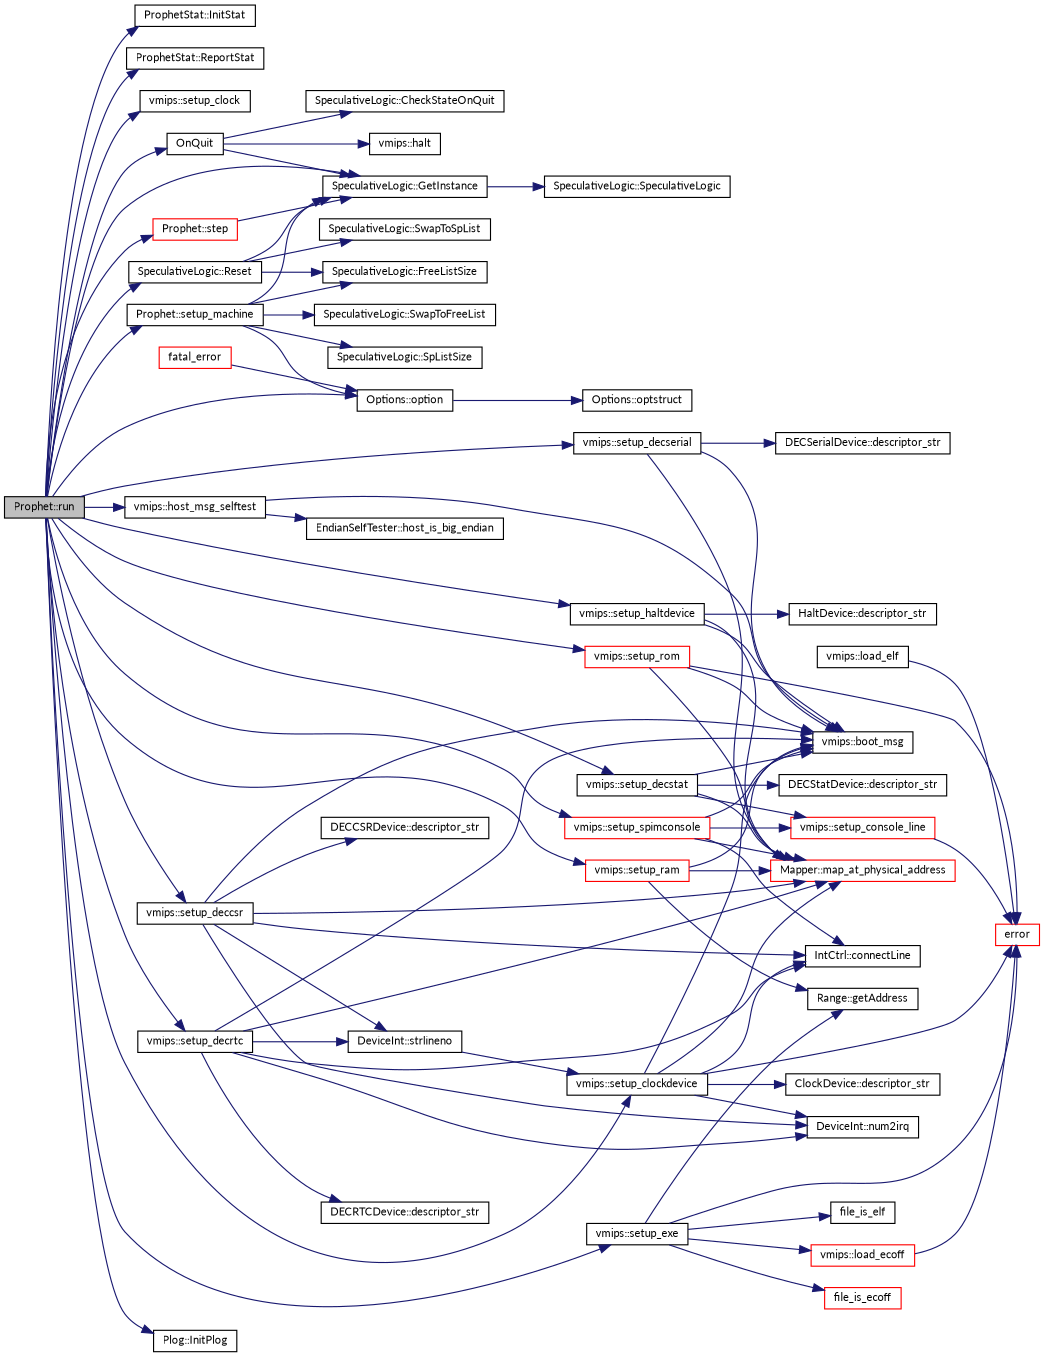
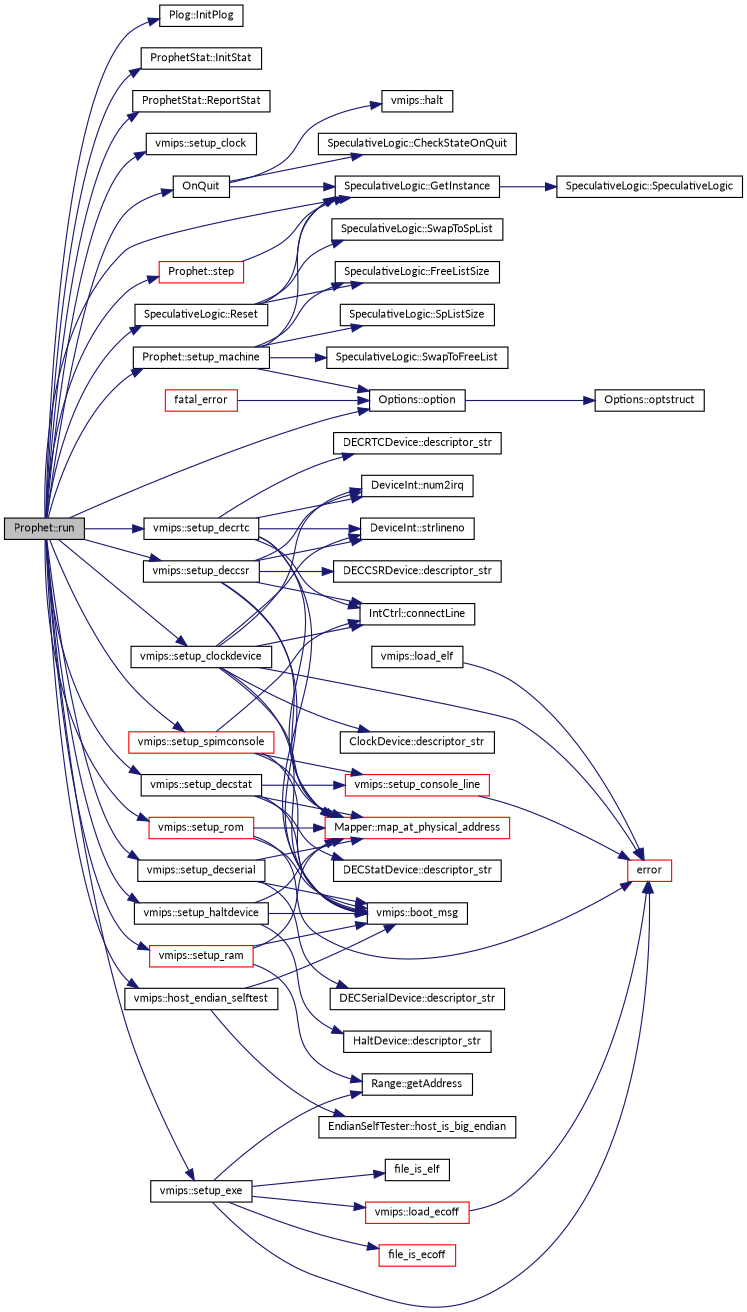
(195, 507) -> (201, 999)
(491, 1057) -> (303, 562)
